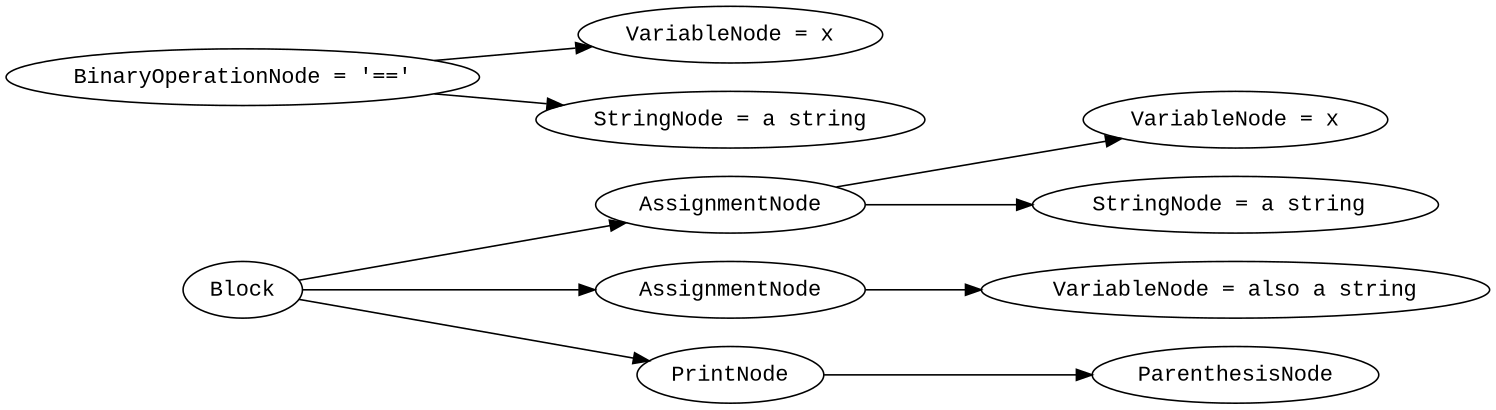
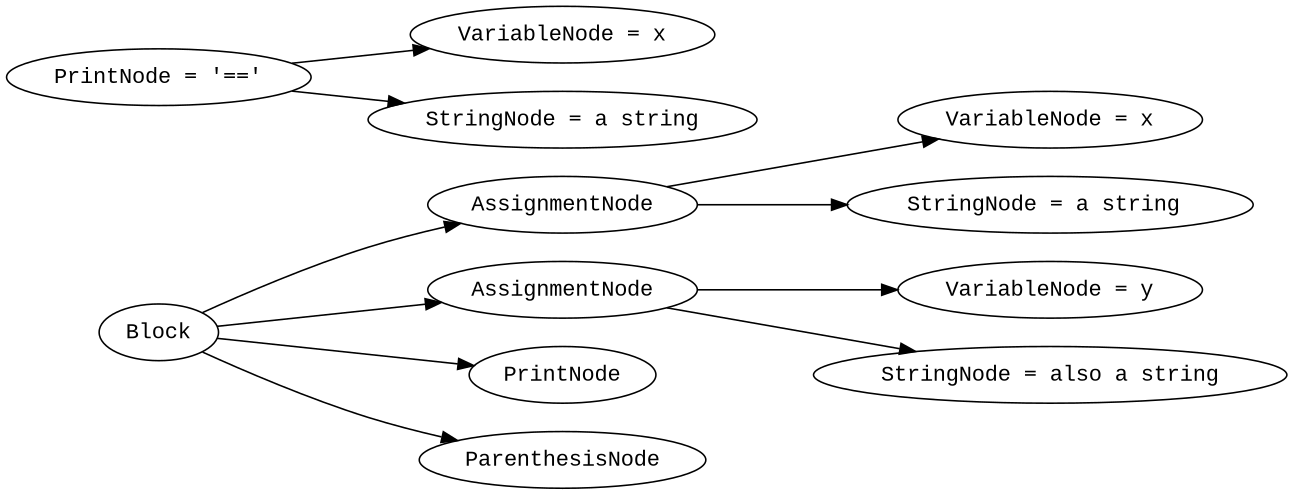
(243, 77) -> (159, 77)
none -> (1050, 290)
(1235, 290) -> (1050, 375)
(950, 375) -> (320, 401)
